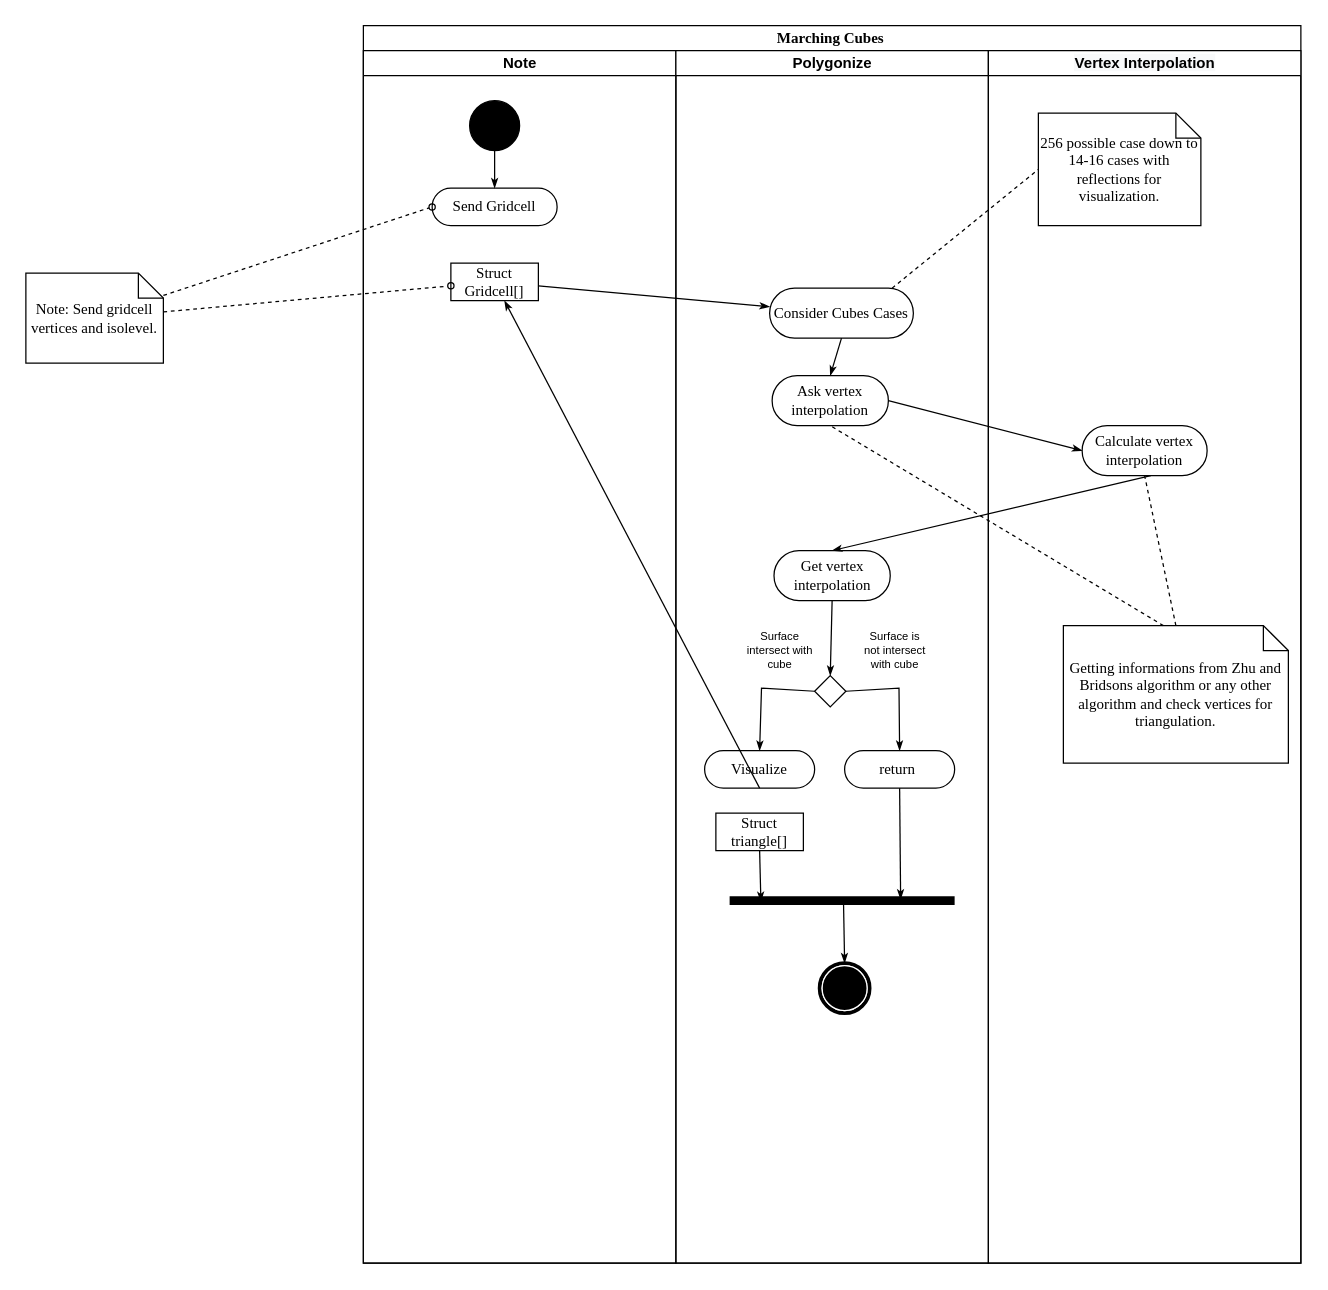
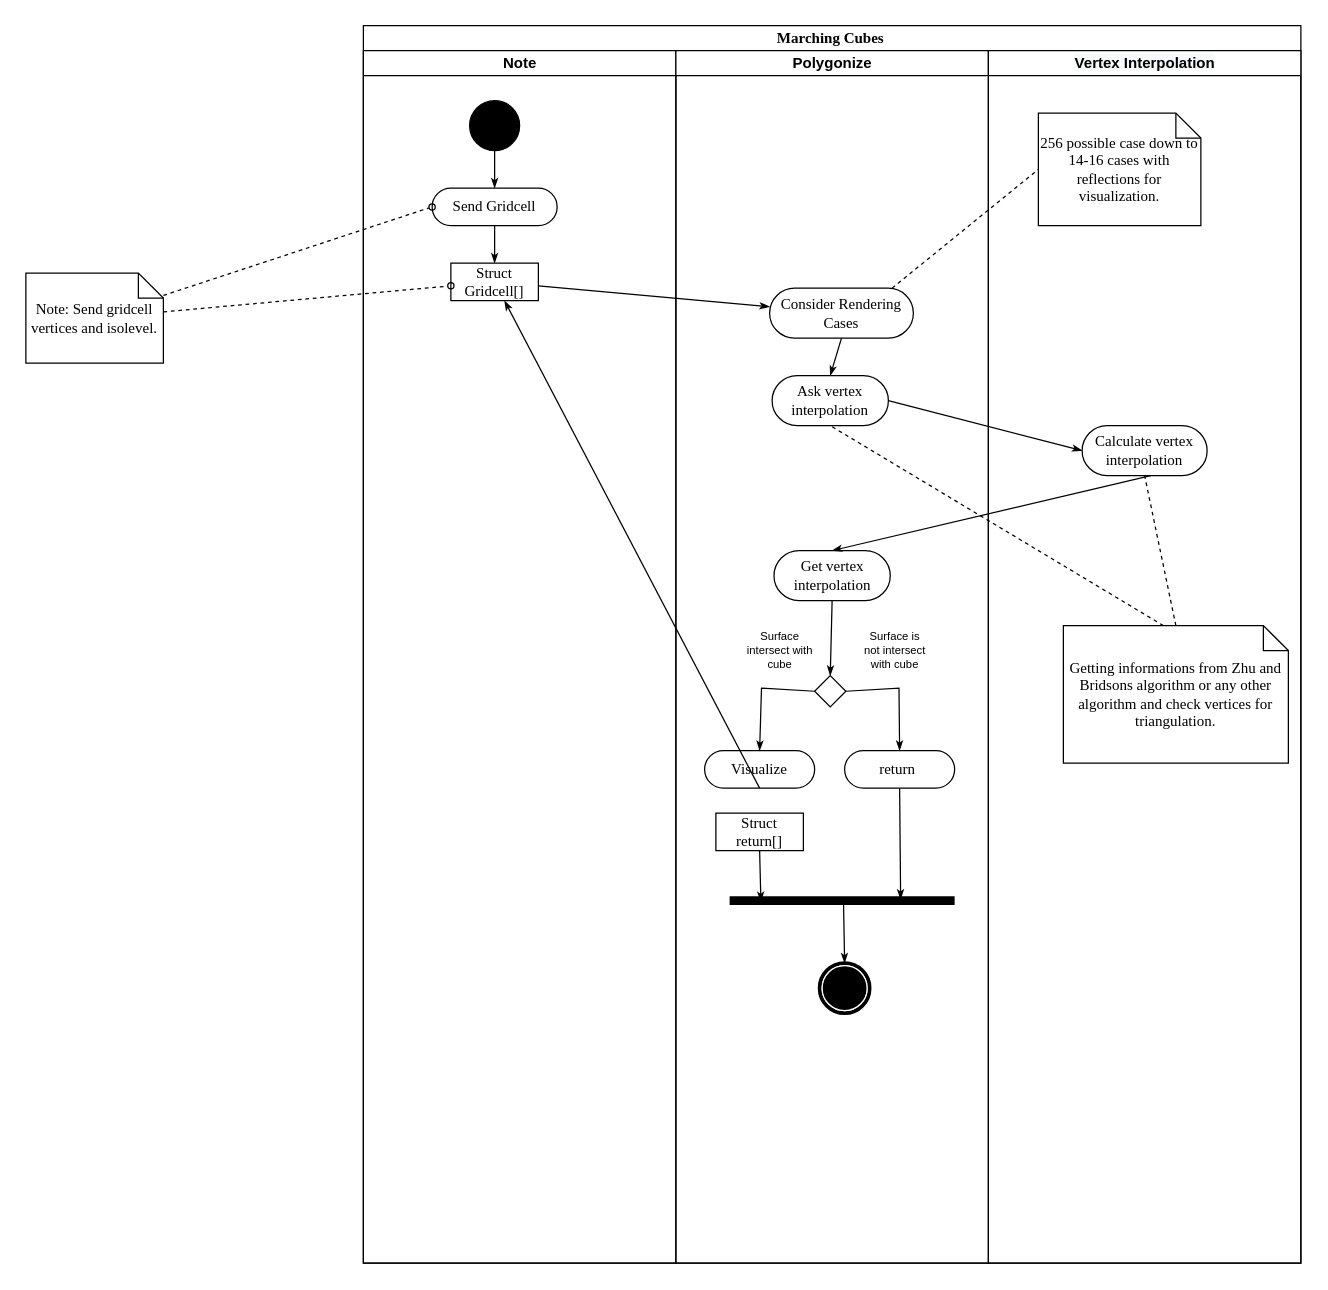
none -> (494, 241)
(841, 313) -> (841, 313)
(759, 832) -> (759, 832)
